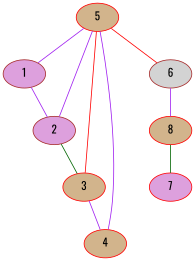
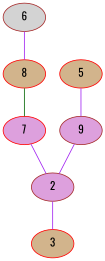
(134, 46) -> none
(24, 74) -> (81, 130)
(76, 74) -> (39, 159)
(91, 102) -> none
(69, 159) -> (53, 215)
(105, 244) -> none
